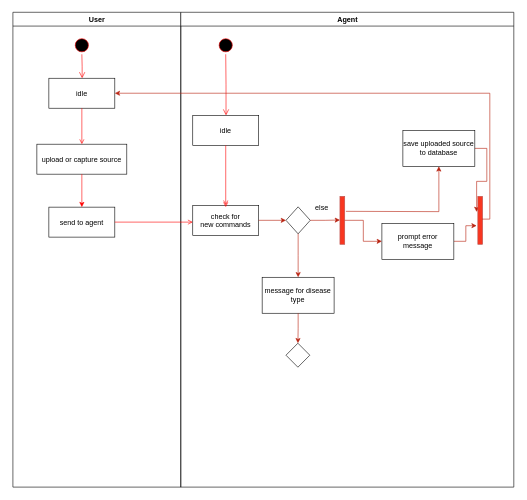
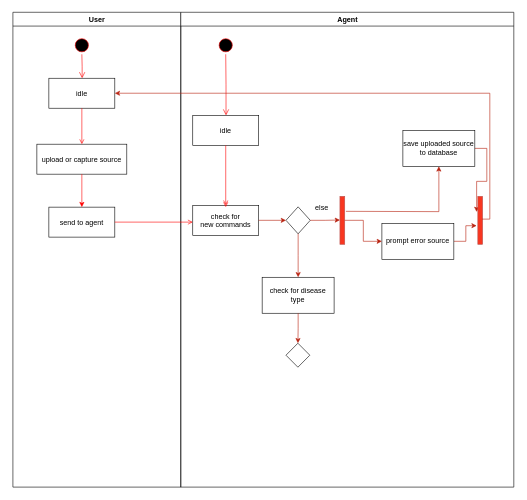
(418, 242) -> (418, 242)
(298, 296) -> (298, 296)
